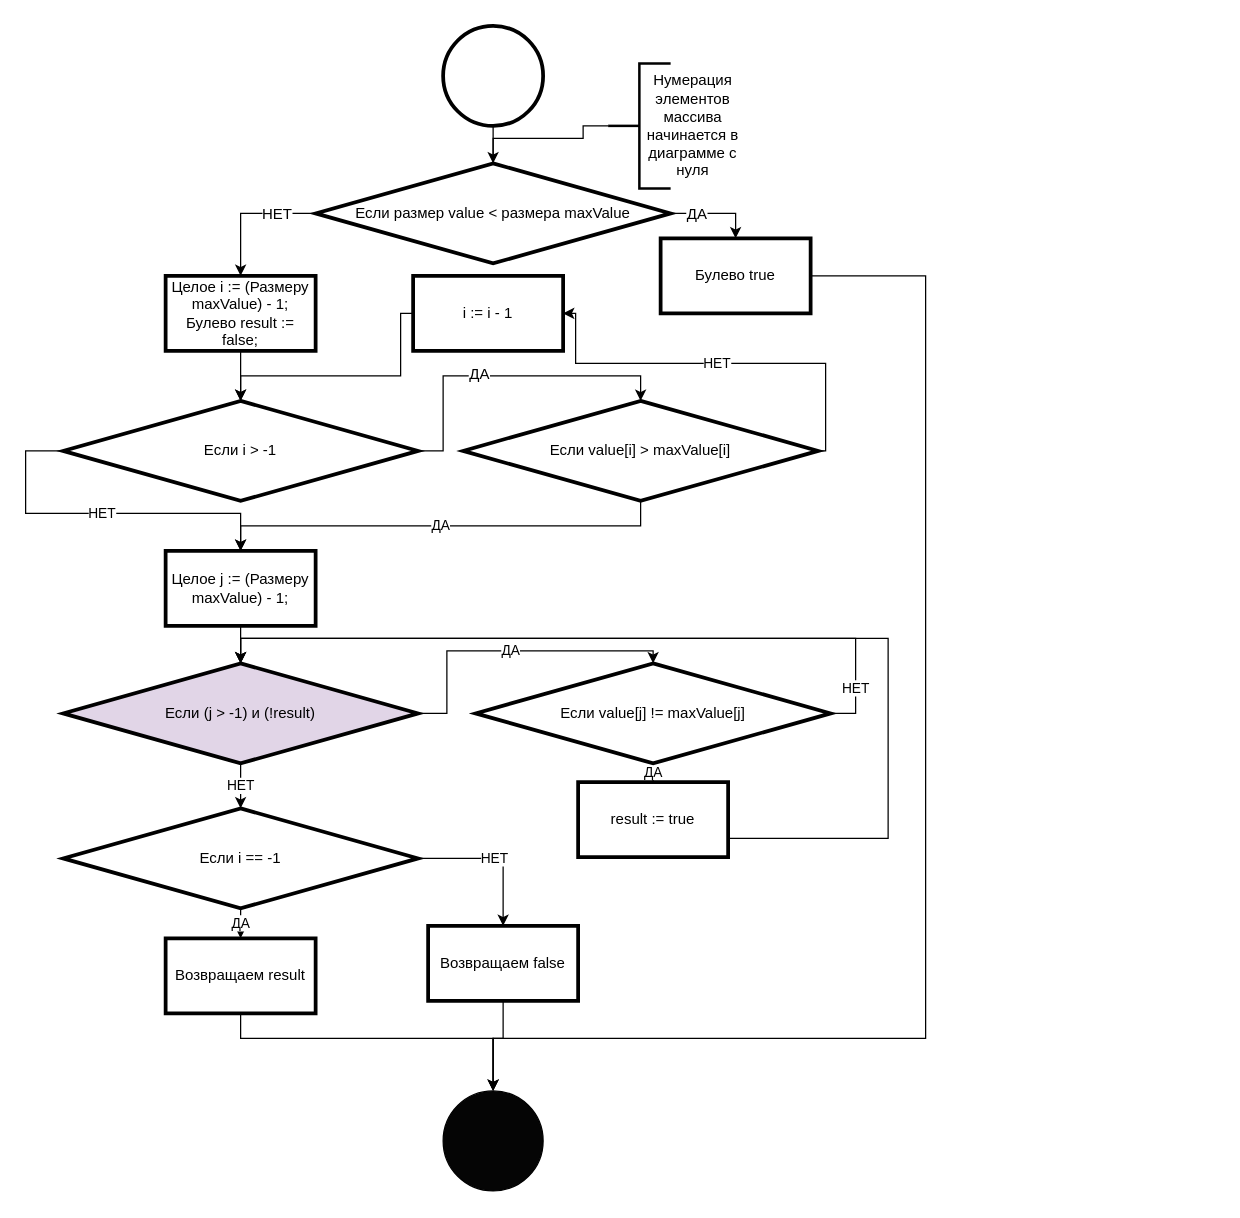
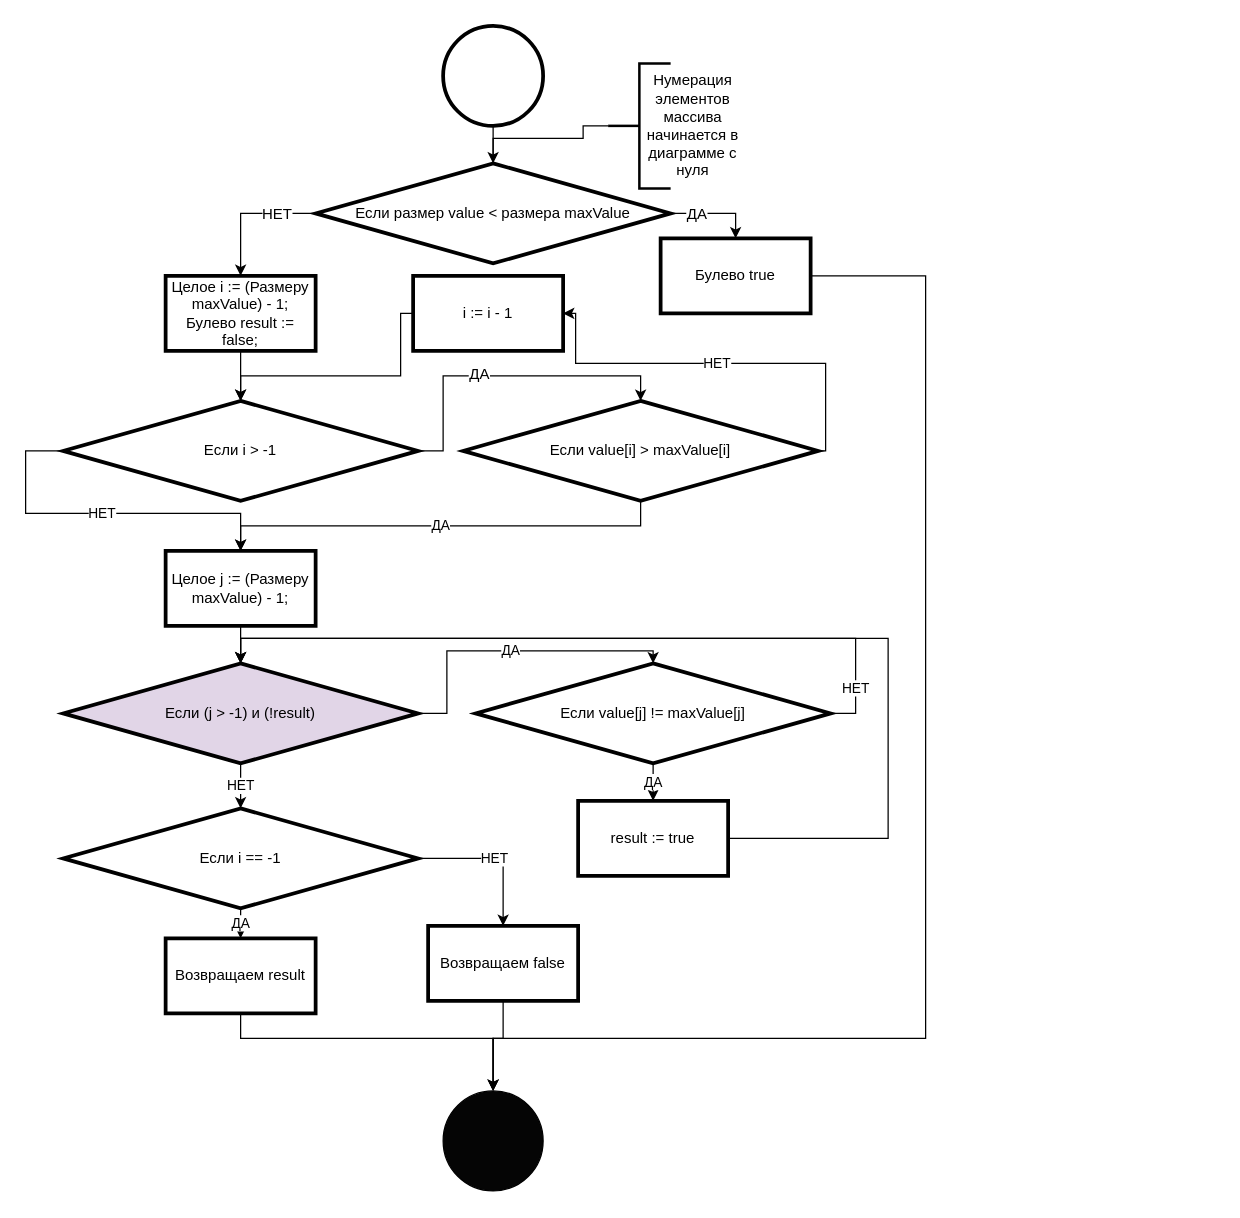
(653, 819) -> (653, 838)
